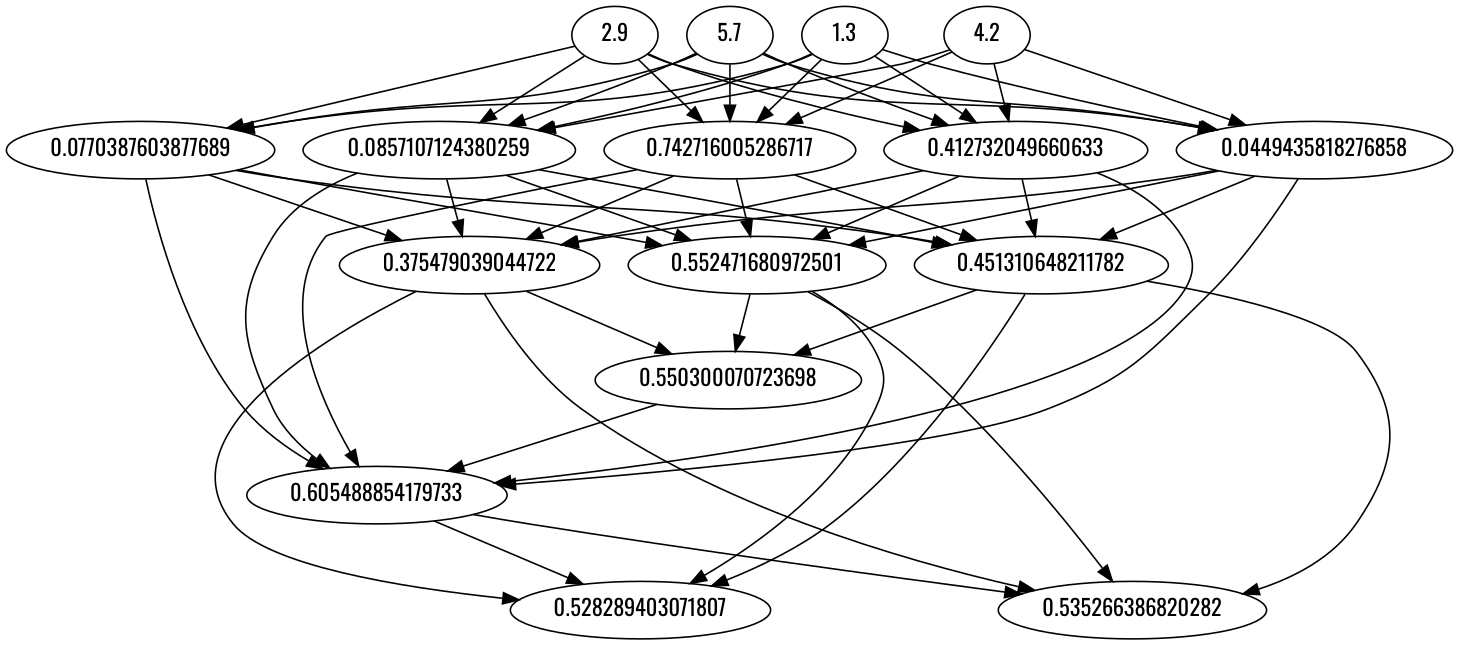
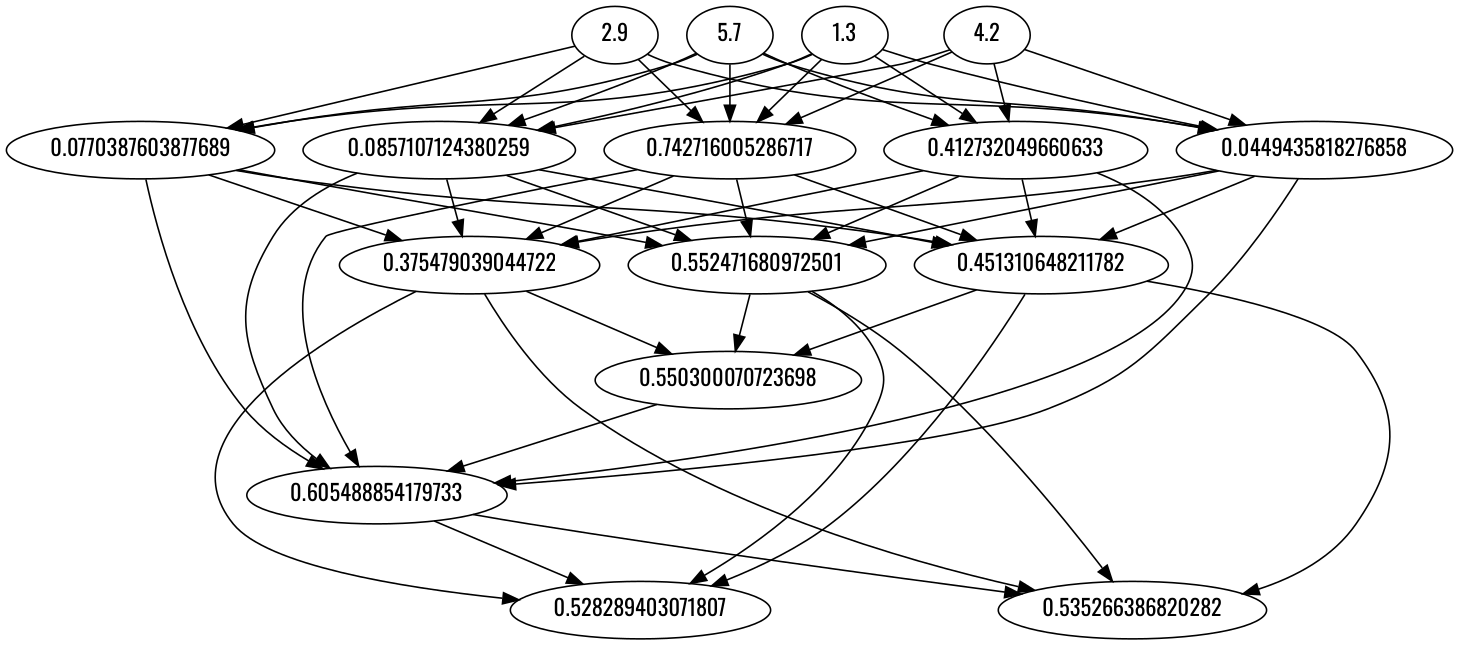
(800, 102) -> none
